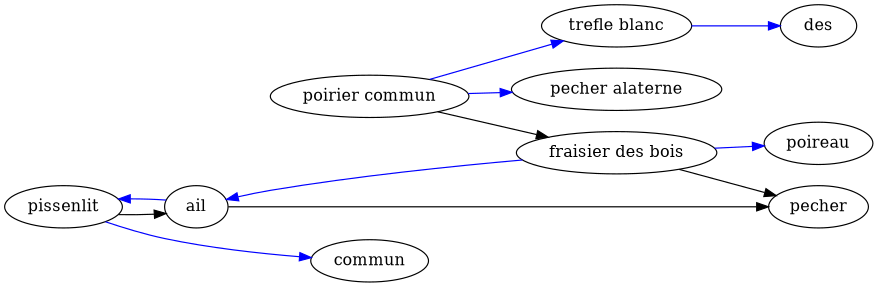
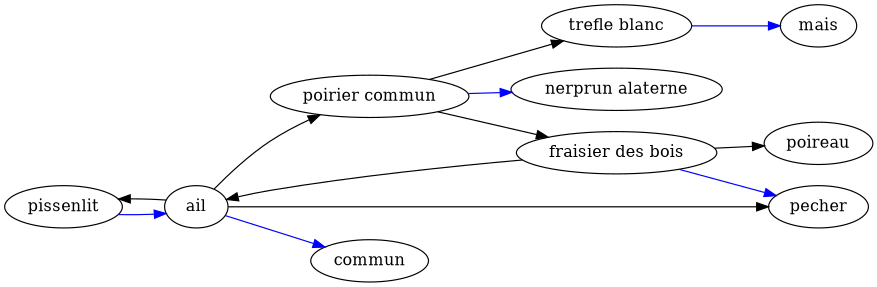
(819, 26) -> (819, 26)
(491, 62) -> (491, 62)
(617, 89) -> (617, 89)
(734, 147) -> (734, 147)
none -> (258, 150)
(380, 175) -> (380, 175)
(722, 181) -> (722, 181)
(148, 199) -> (148, 199)
(136, 215) -> (136, 215)
(201, 245) -> (269, 230)
